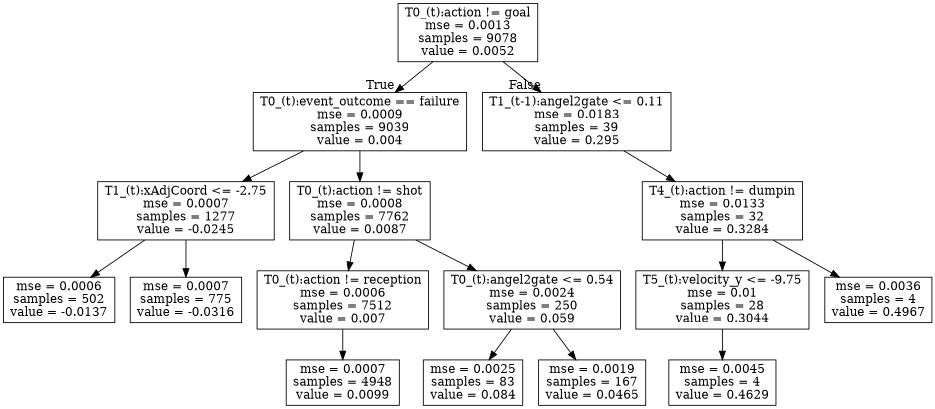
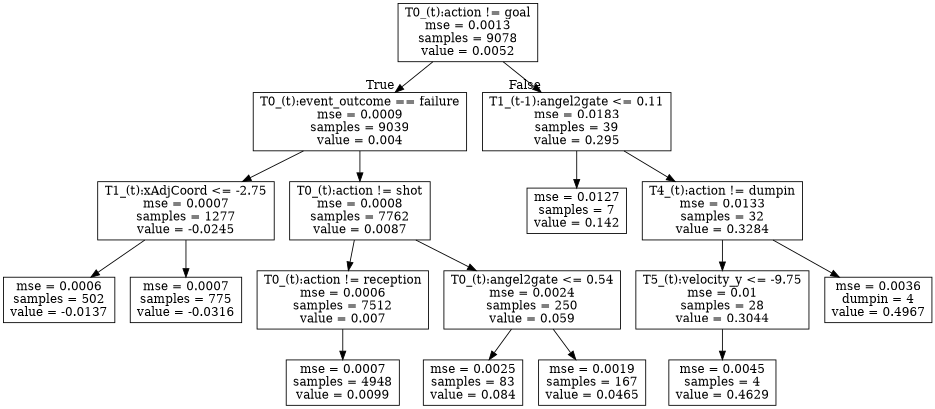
none -> (577, 211)
(878, 300) -> (878, 300)
